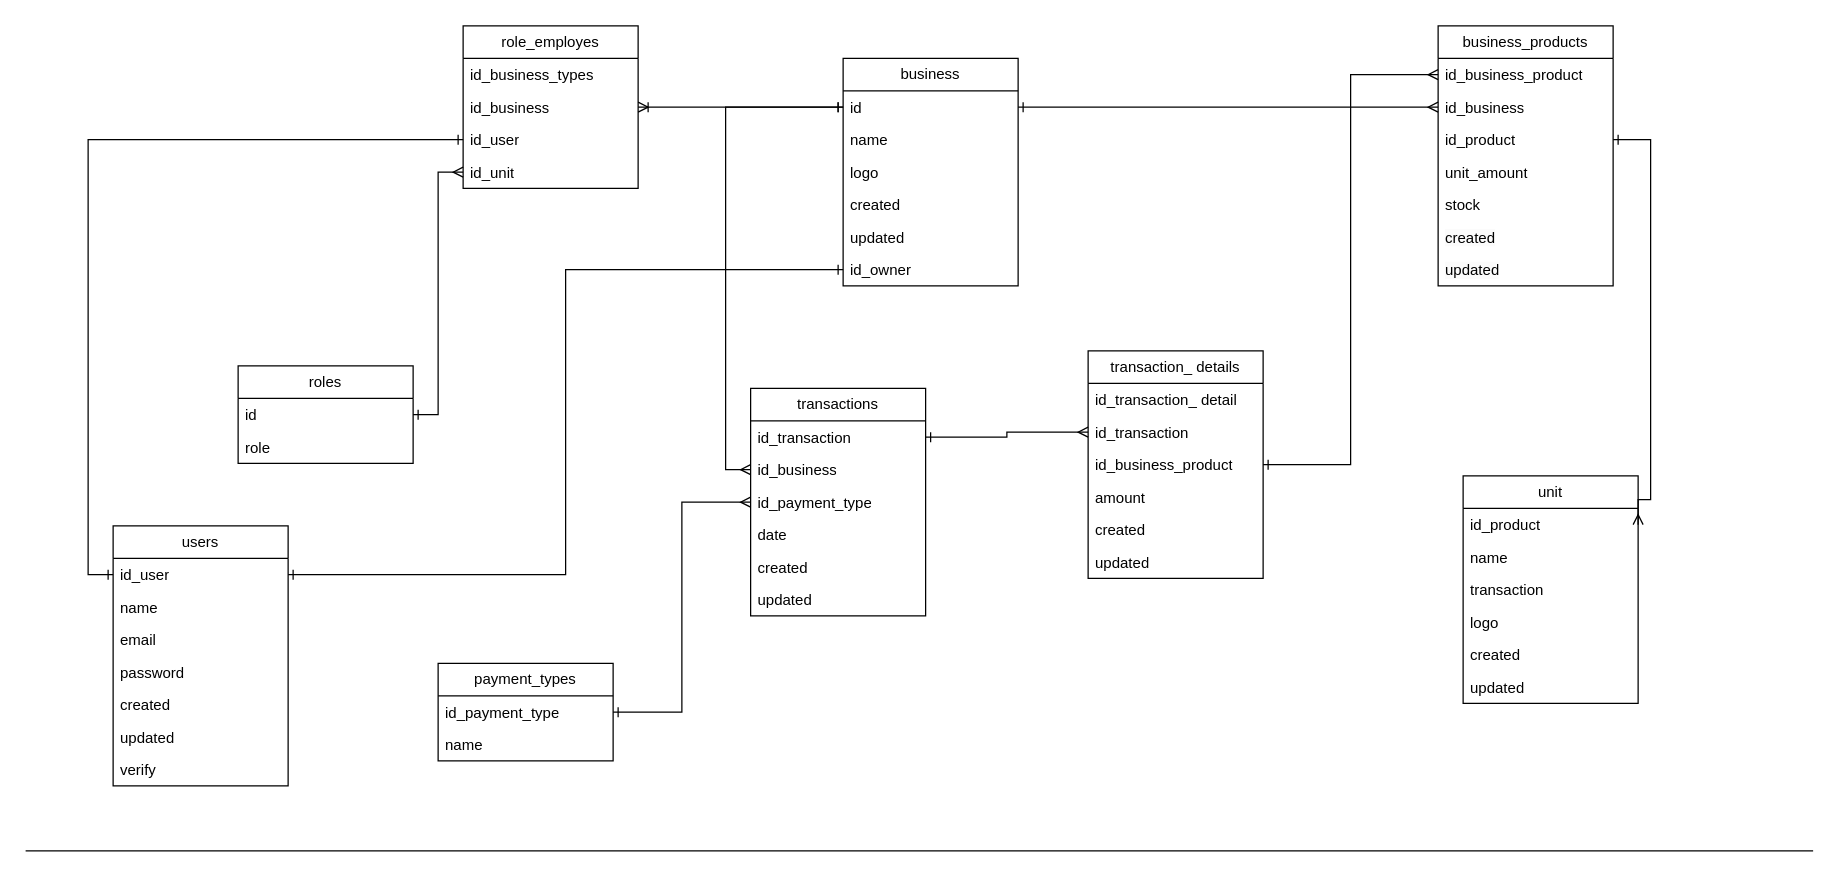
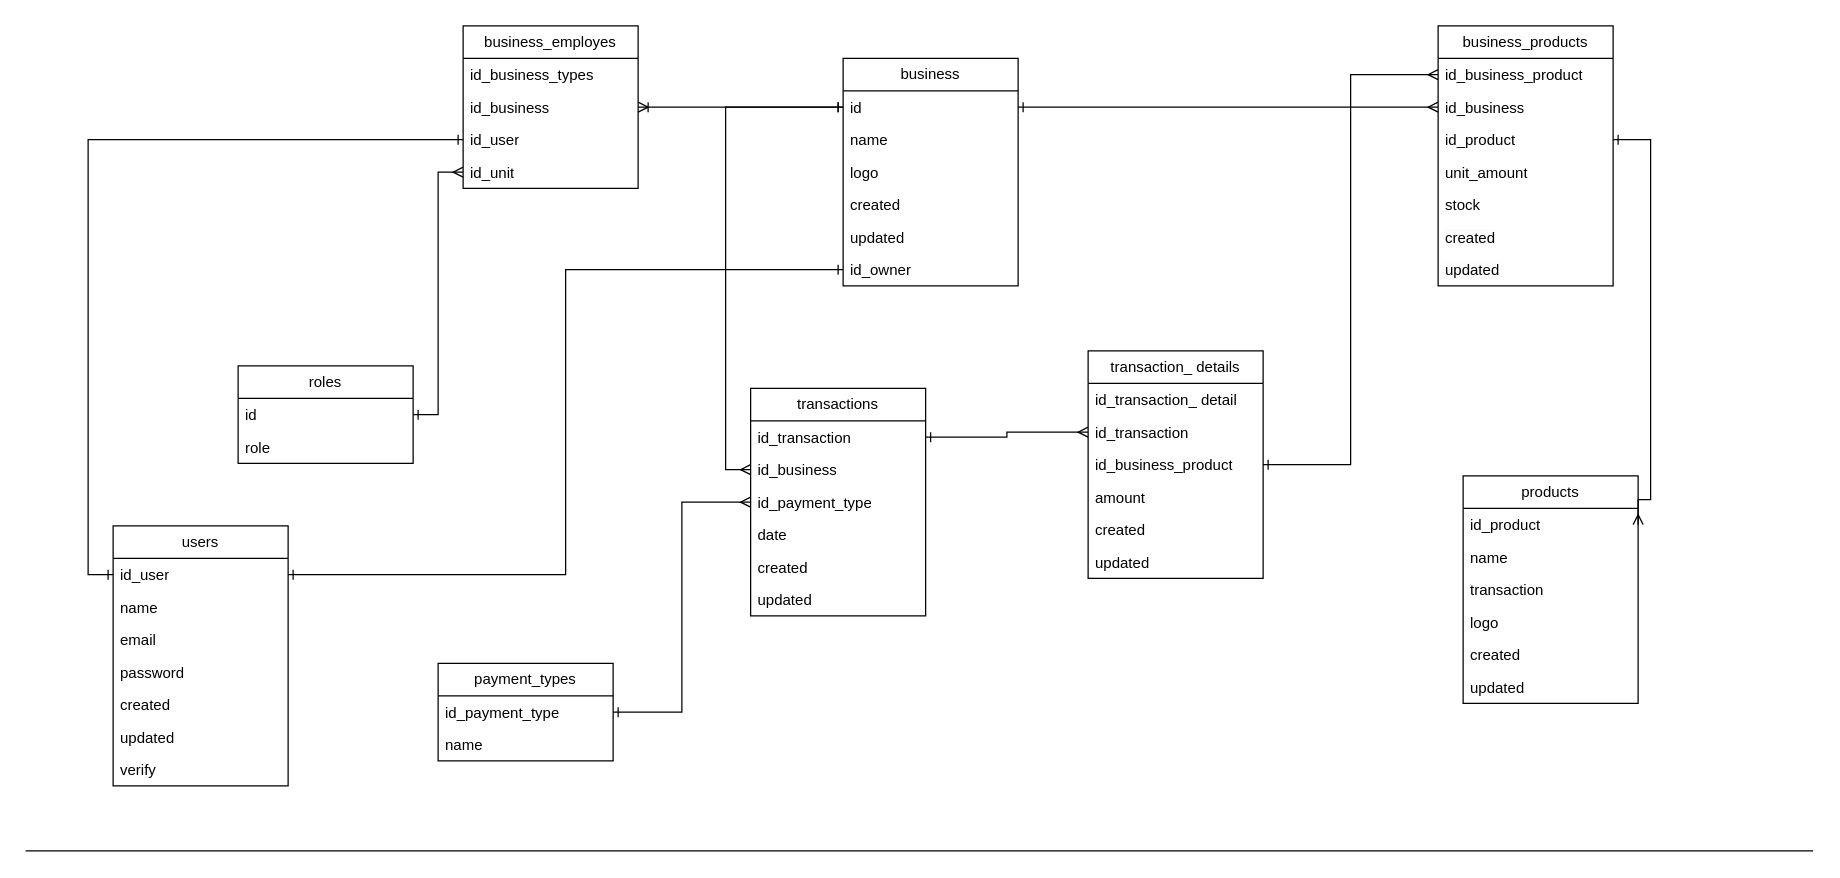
(551, 42) -> (551, 42)
(1551, 492) -> (1551, 492)
